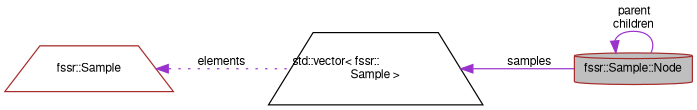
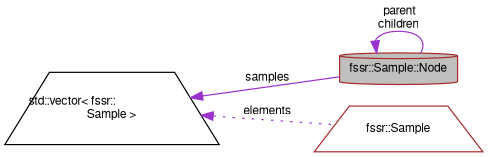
(230, 69) -> (274, 120)
